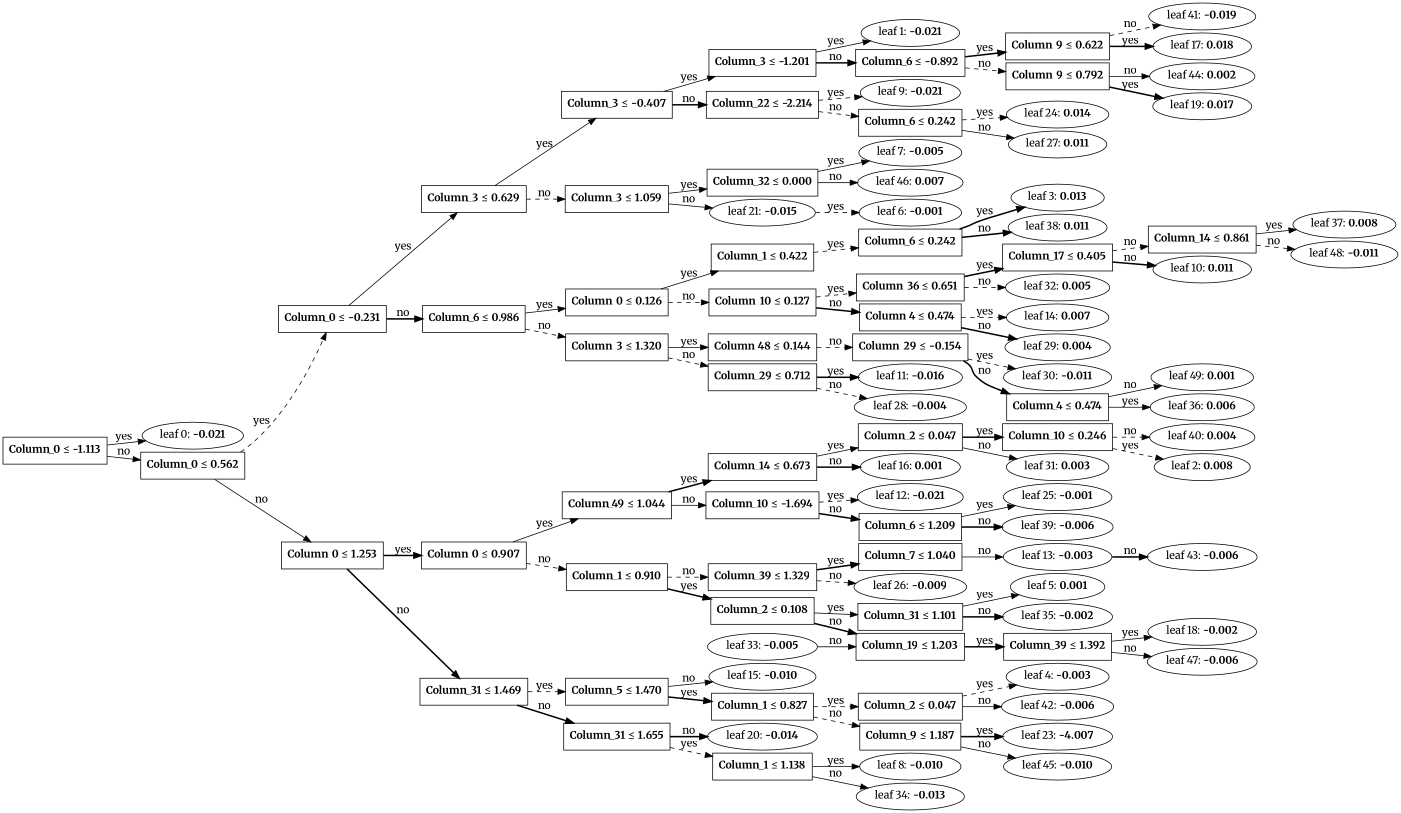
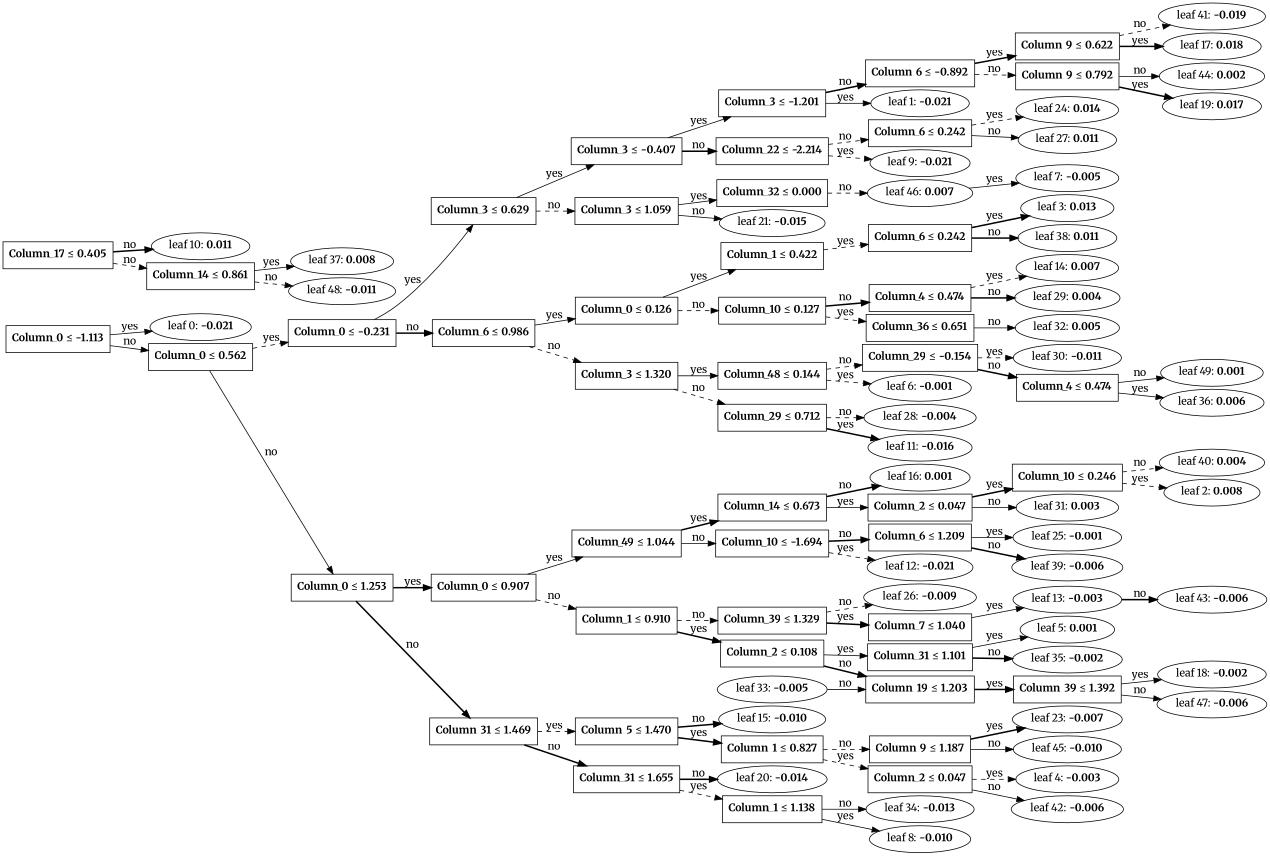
(840, 167) -> (990, 186)
(834, 183) -> (844, 193)
(834, 213) -> (845, 382)
(980, 273) -> none
(981, 287) -> (991, 328)
(985, 551) -> (995, 606)
(687, 685) -> (696, 726)
(1076, 736) -> (1086, 718)
